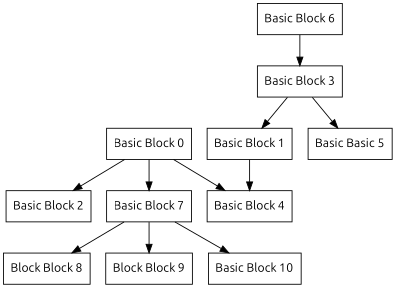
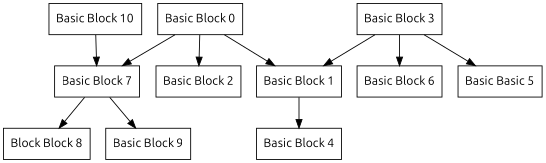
(300, 46) -> (400, 46)
(195, 173) -> (246, 48)
(198, 235) -> (96, 46)
(149, 269) -> (148, 144)
